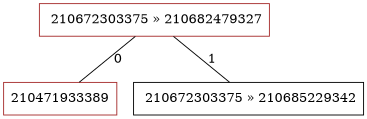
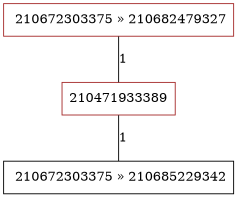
(118, 59) -> (123, 59)
(202, 59) -> (119, 138)
